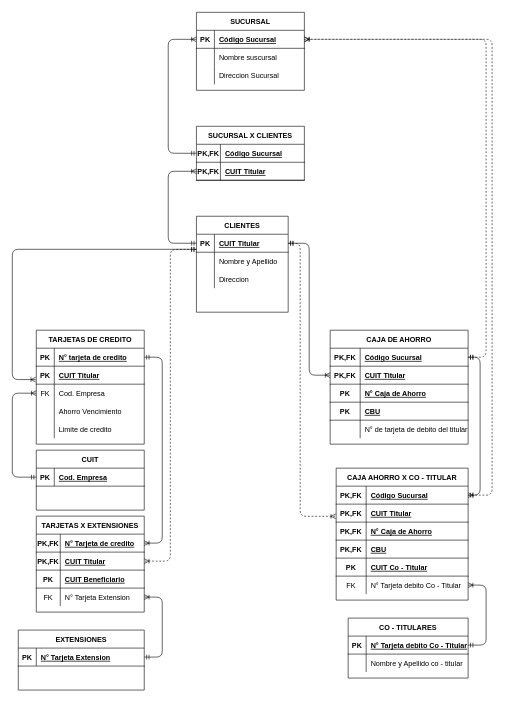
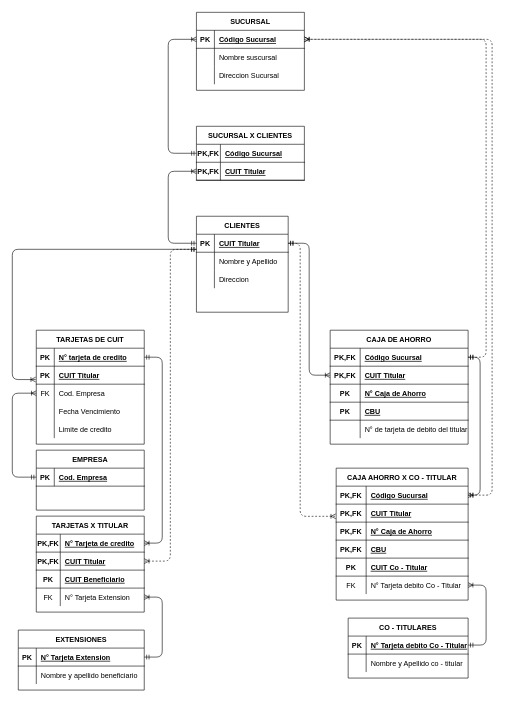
(90, 340) -> (90, 340)
(92, 412) -> (90, 412)
(90, 460) -> (90, 460)
(90, 526) -> (90, 526)
none -> (90, 675)
